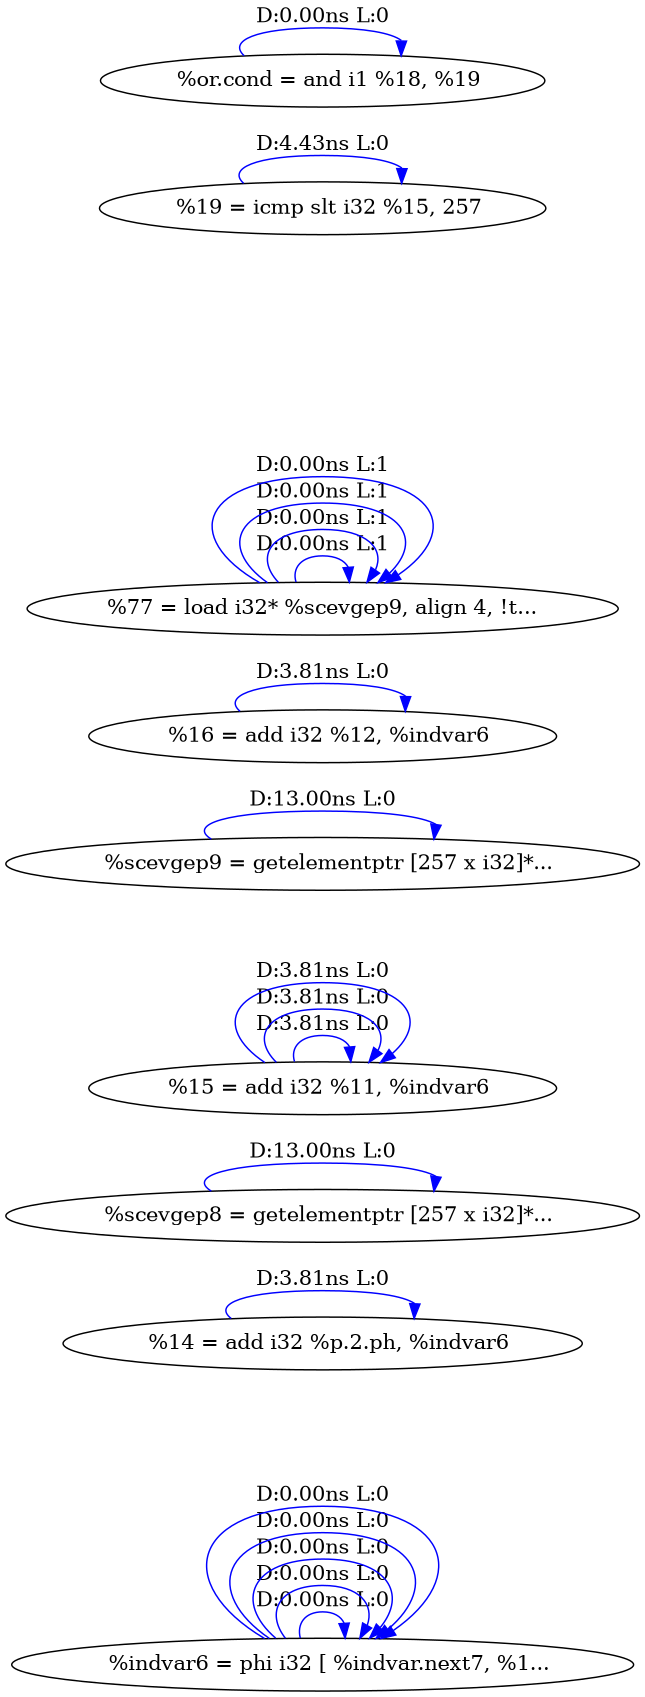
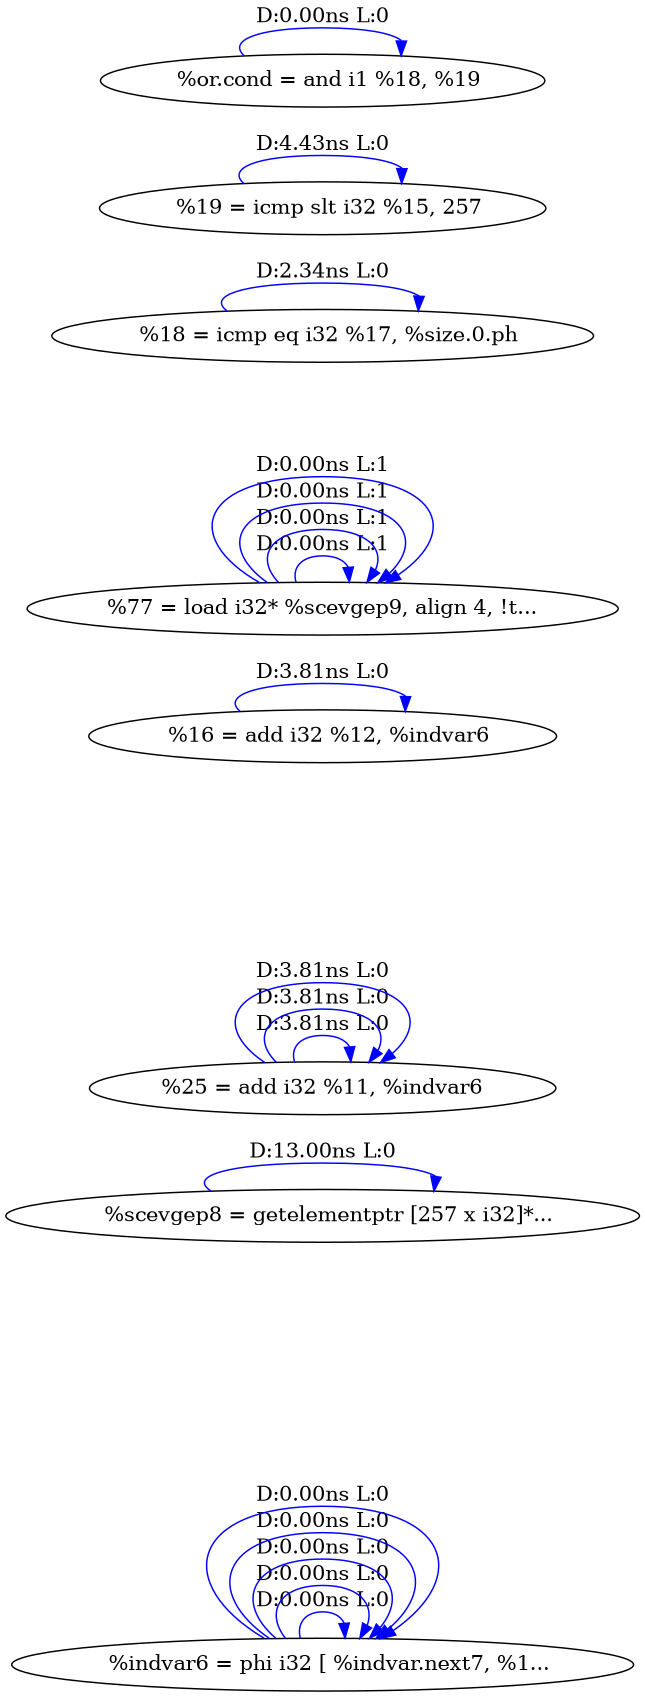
none -> (323, 336)
(323, 864) -> none
(323, 1088) -> (323, 1088)
(323, 1343) -> none
